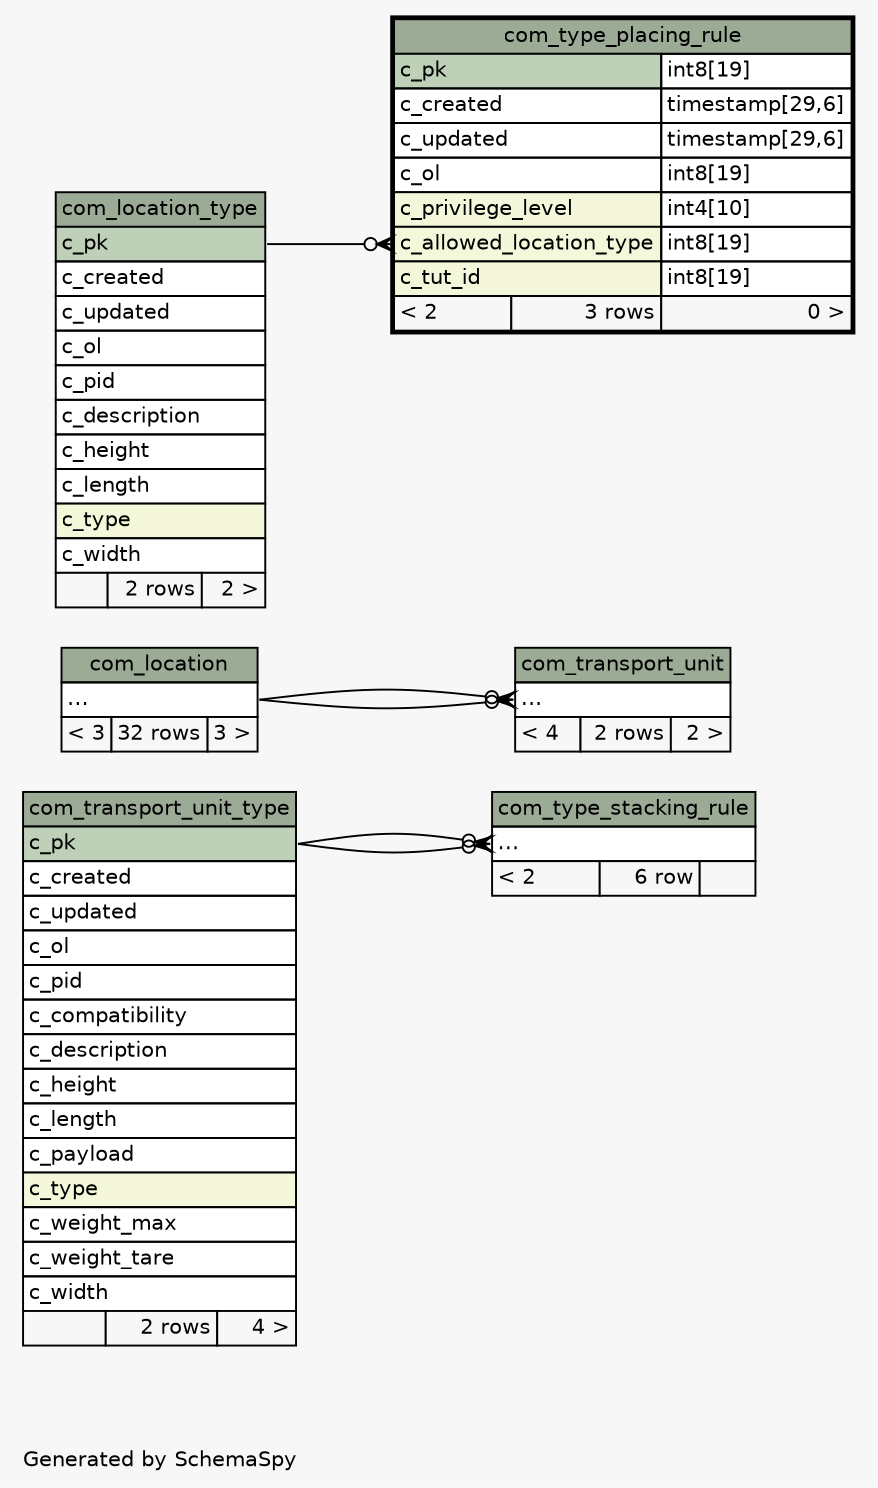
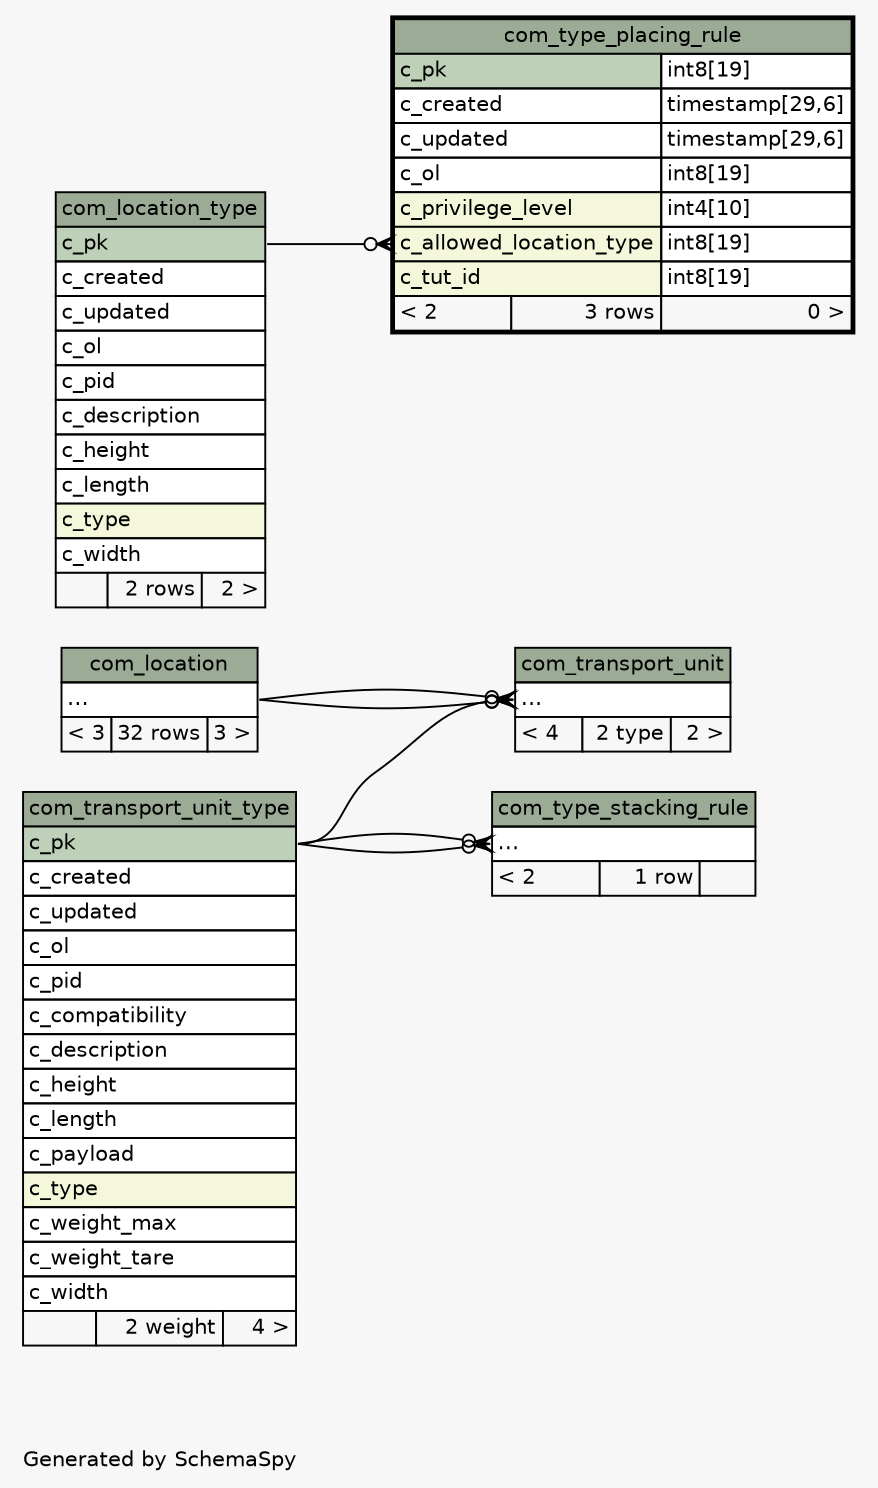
(630, 733) -> (630, 733)
none -> (384, 766)
(664, 877) -> (664, 877)
(176, 1327) -> (171, 1327)
